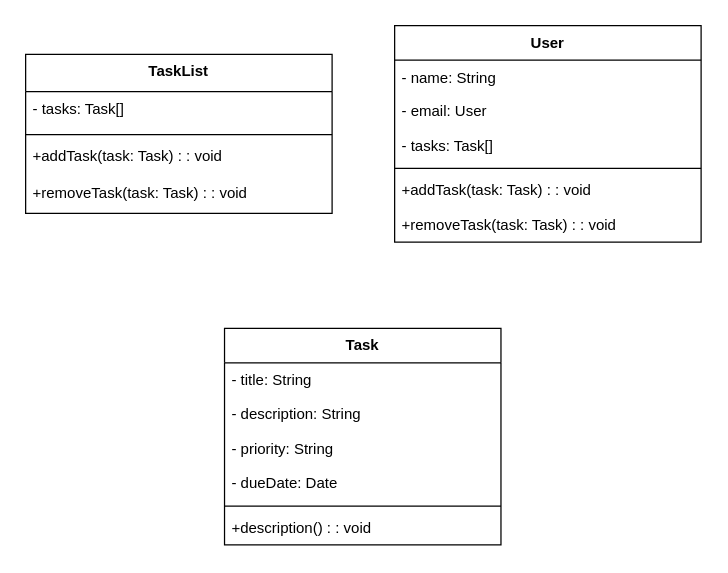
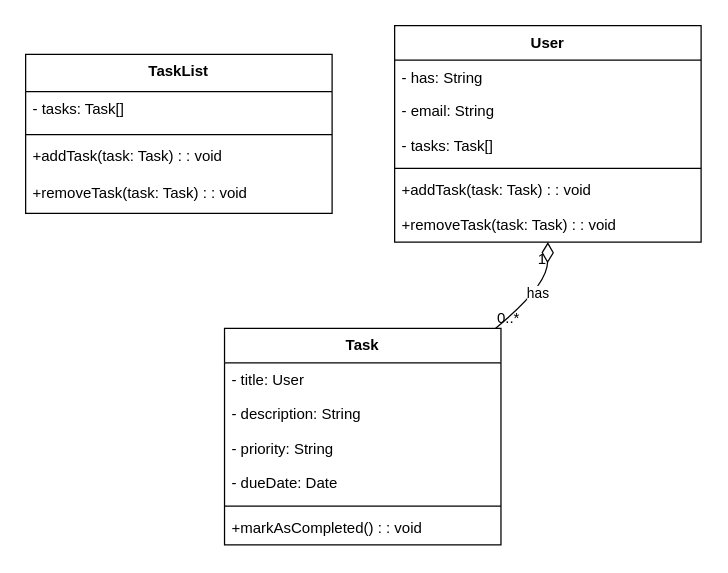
(452, 78) -> (448, 78)
(446, 111) -> (453, 111)
none -> (527, 299)
(283, 380) -> (276, 380)
(312, 528) -> (331, 528)
